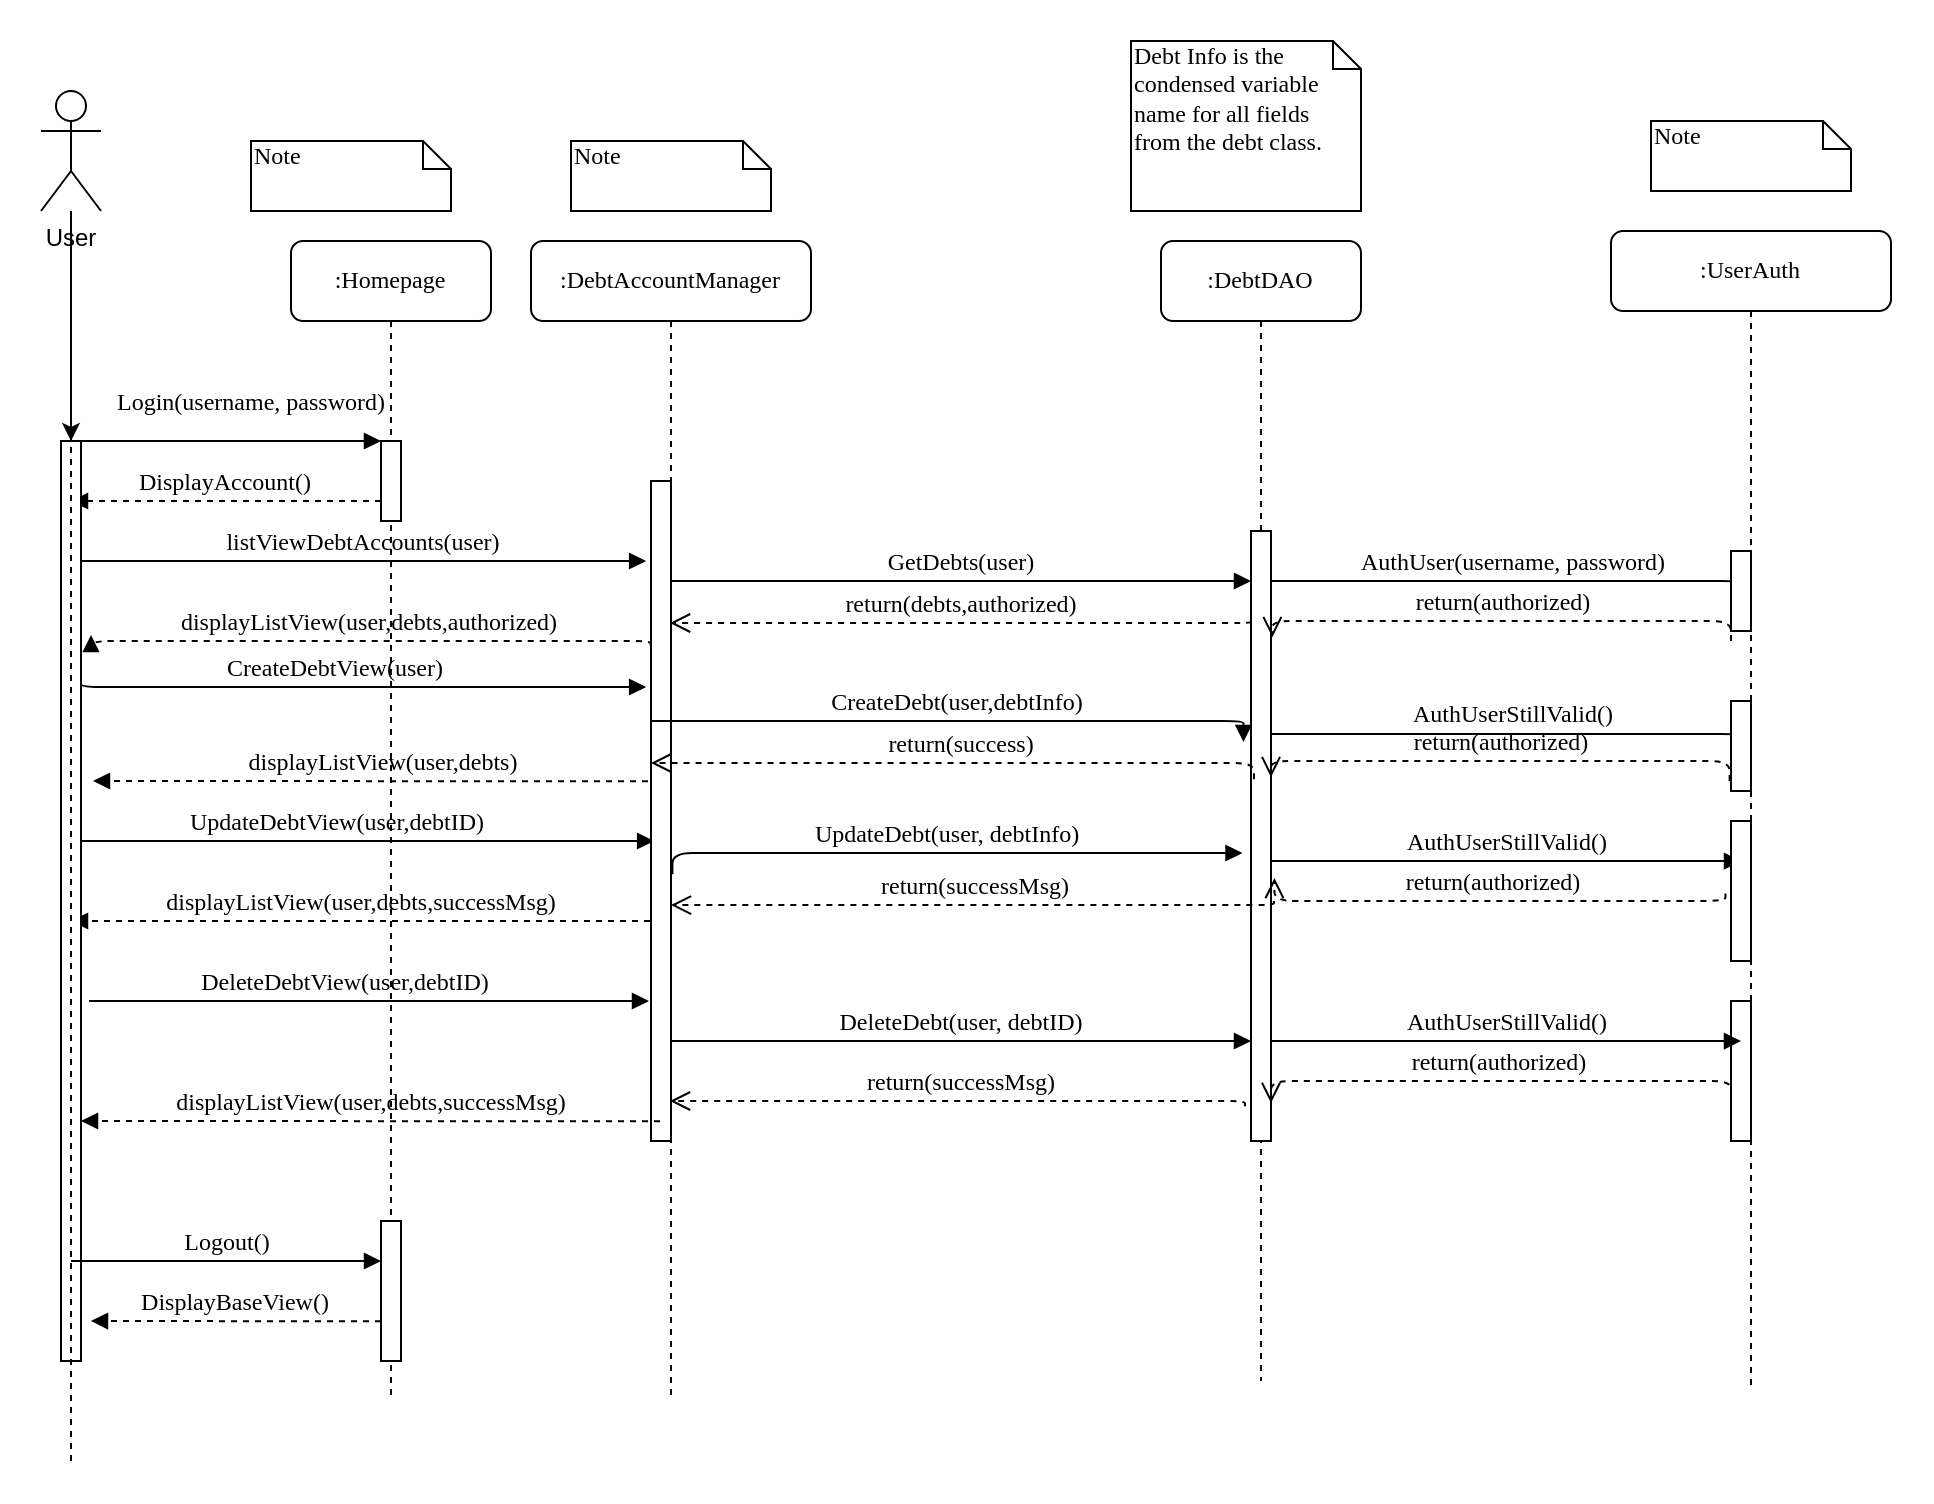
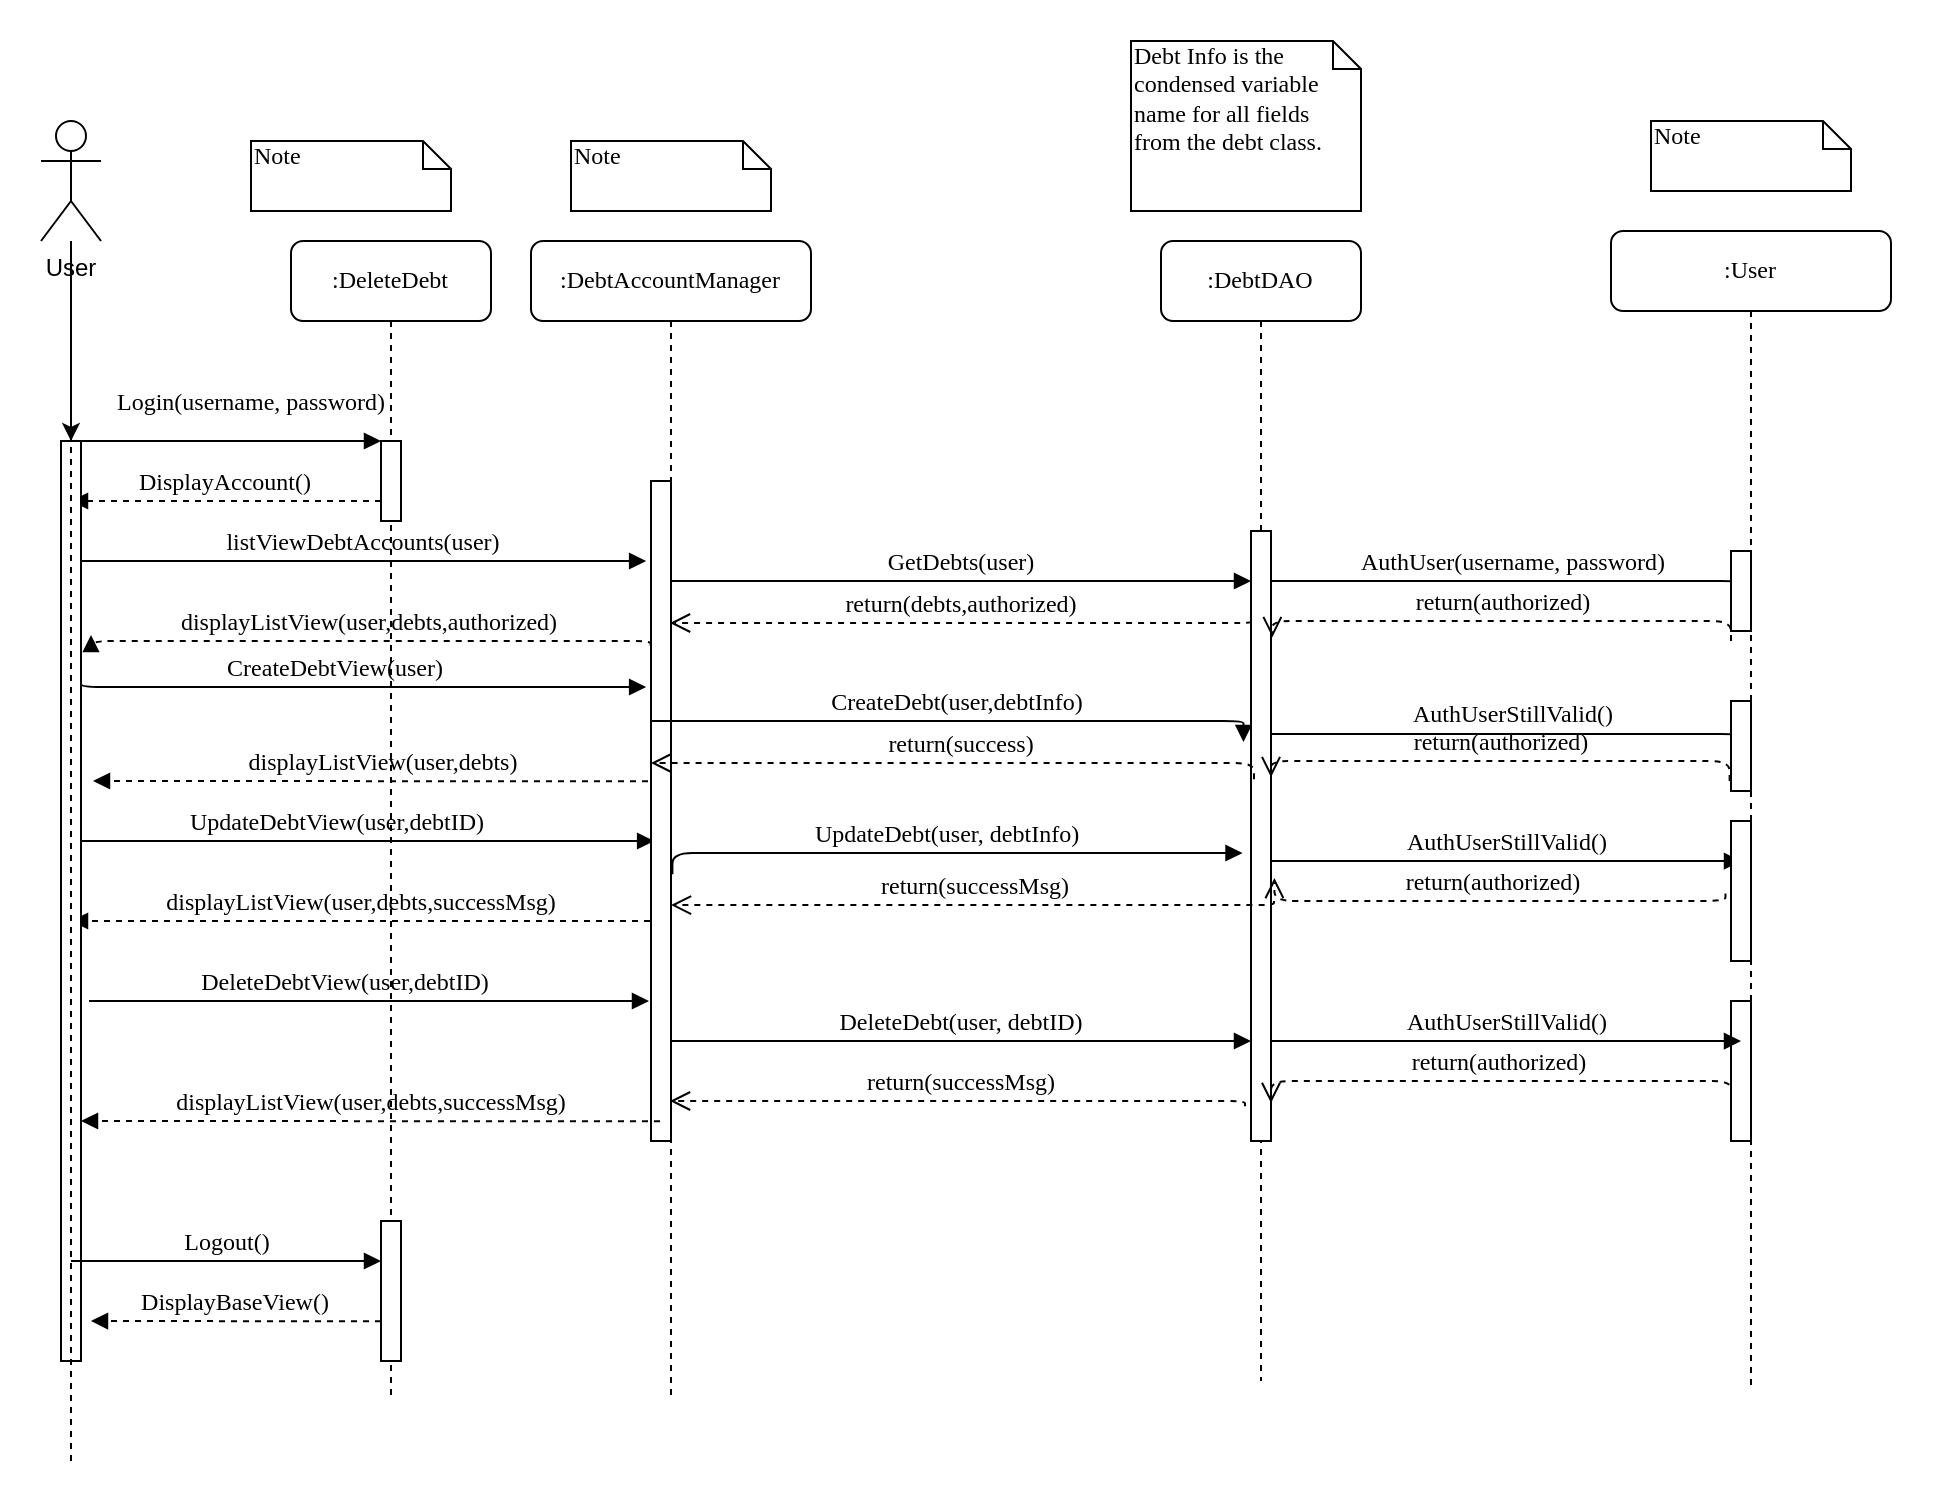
(71, 151) -> (71, 181)
(1751, 271) -> (1751, 271)
(391, 281) -> (391, 281)
